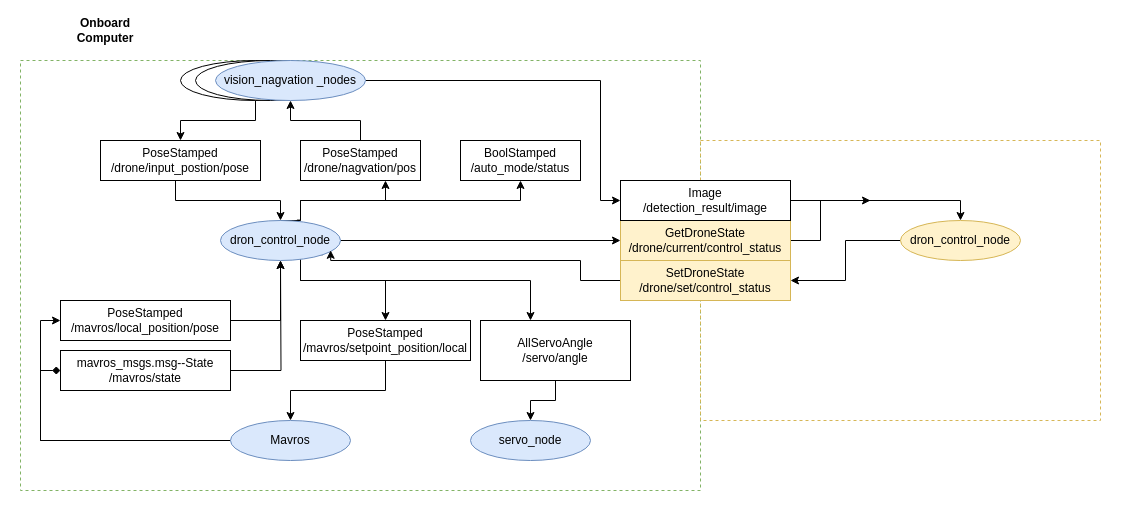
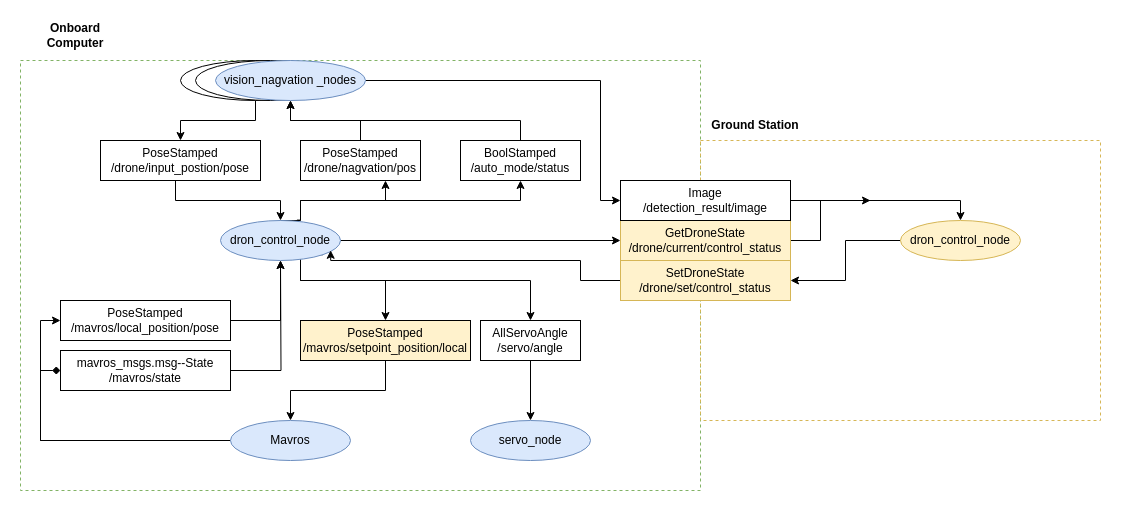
(106, 31) -> (76, 36)
none -> (452, 121)
none -> (756, 126)
(386, 341) -> (386, 341)
(556, 351) -> (531, 341)
